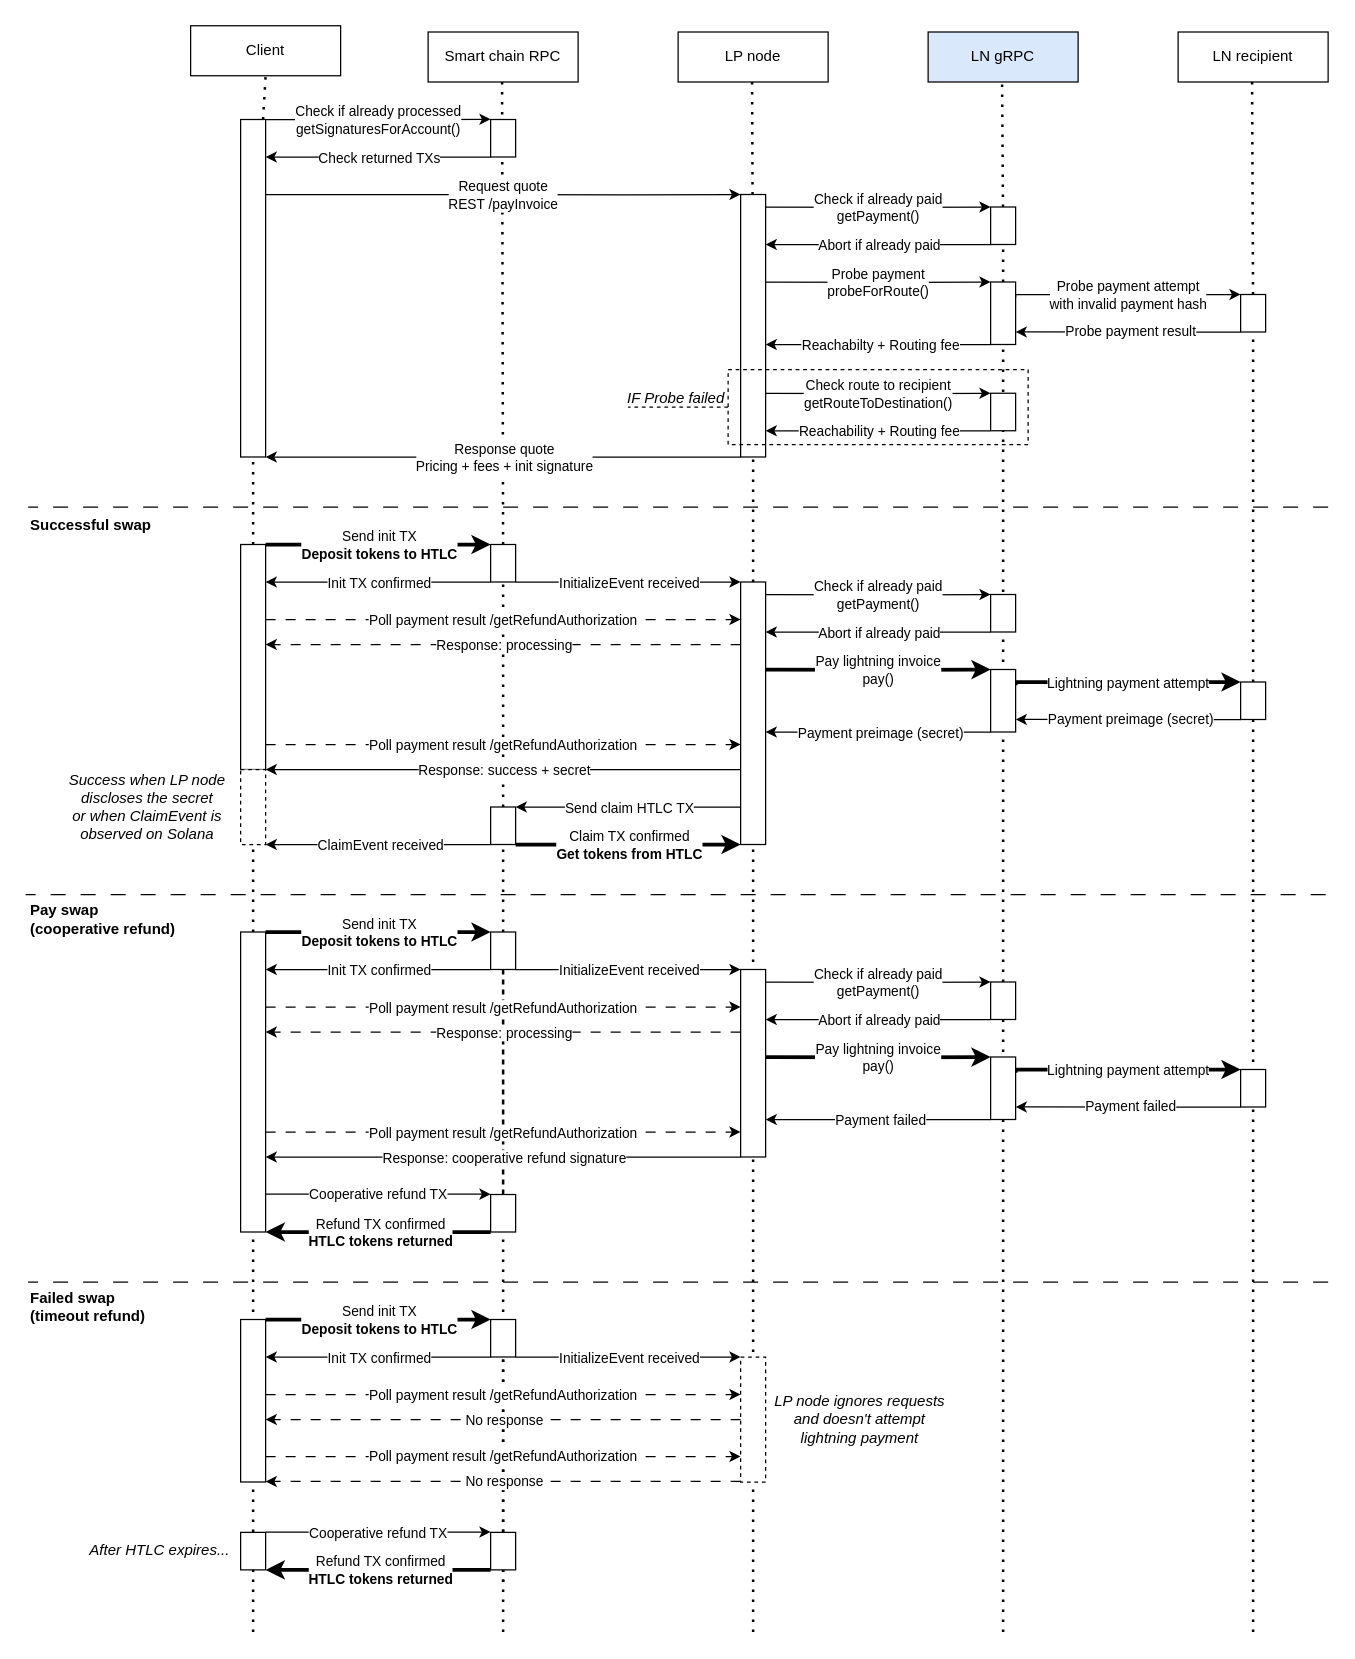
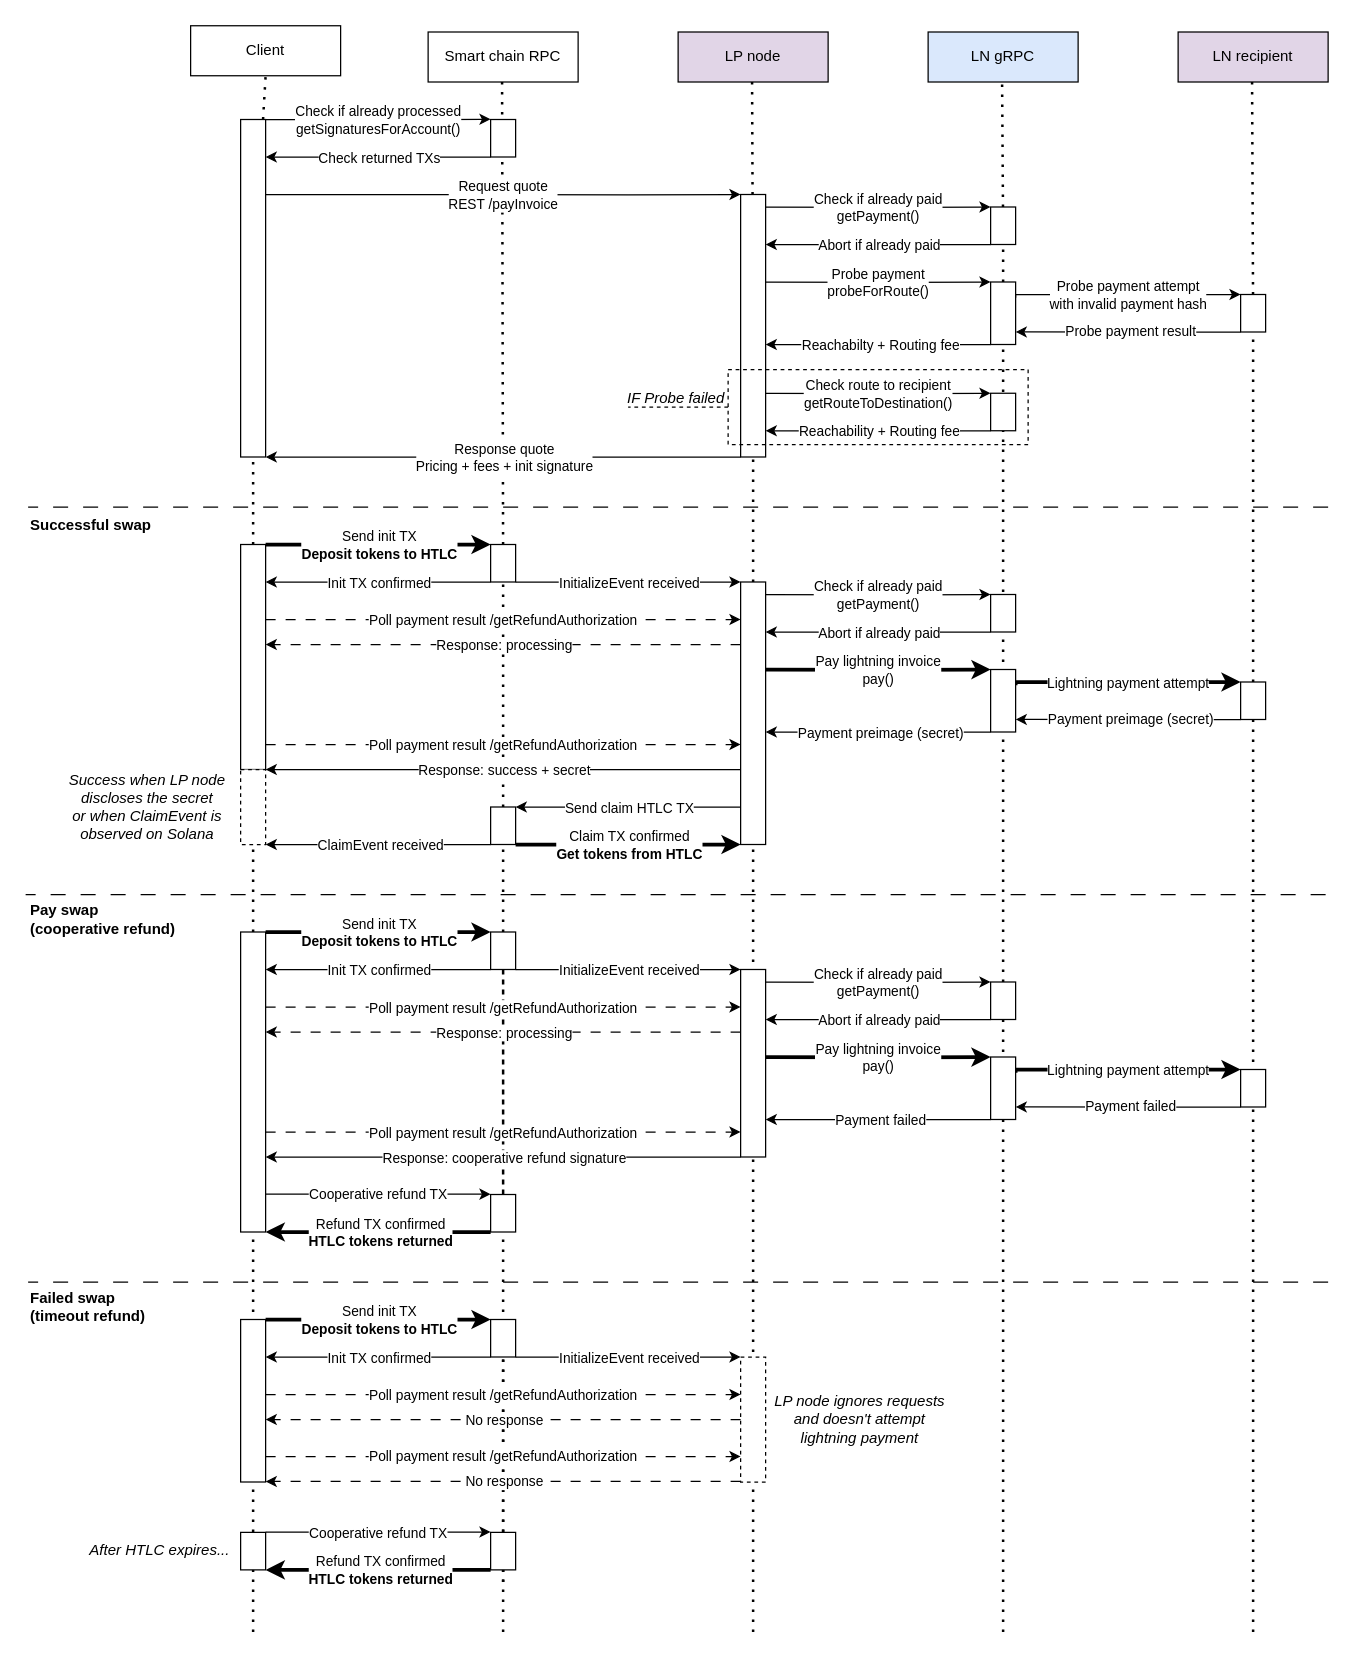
(753, 57) -> (753, 57)
(1253, 57) -> (1253, 57)
